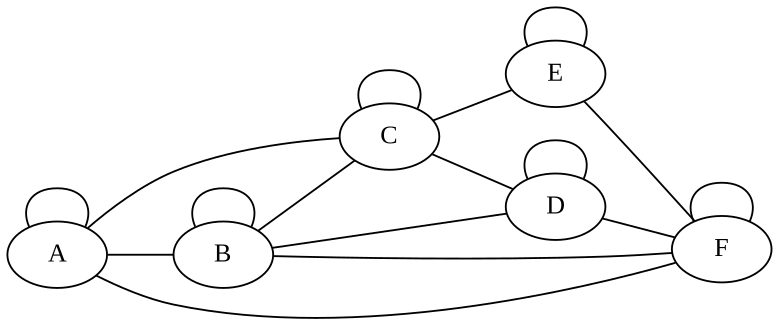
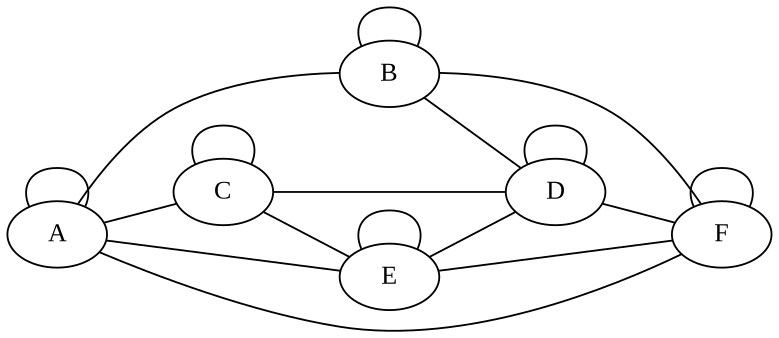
(306, 196) -> none
none -> (473, 234)
none -> (224, 256)
